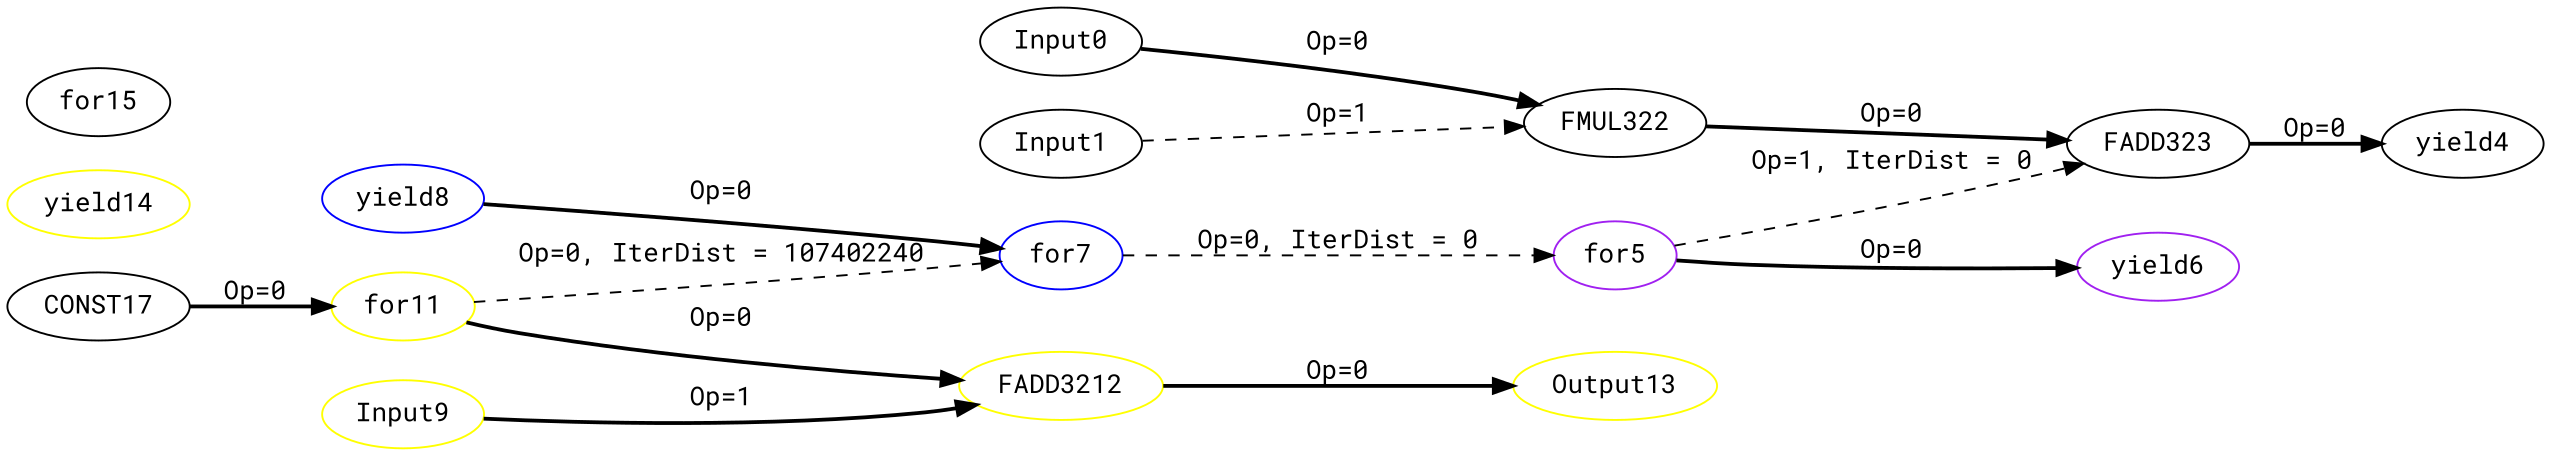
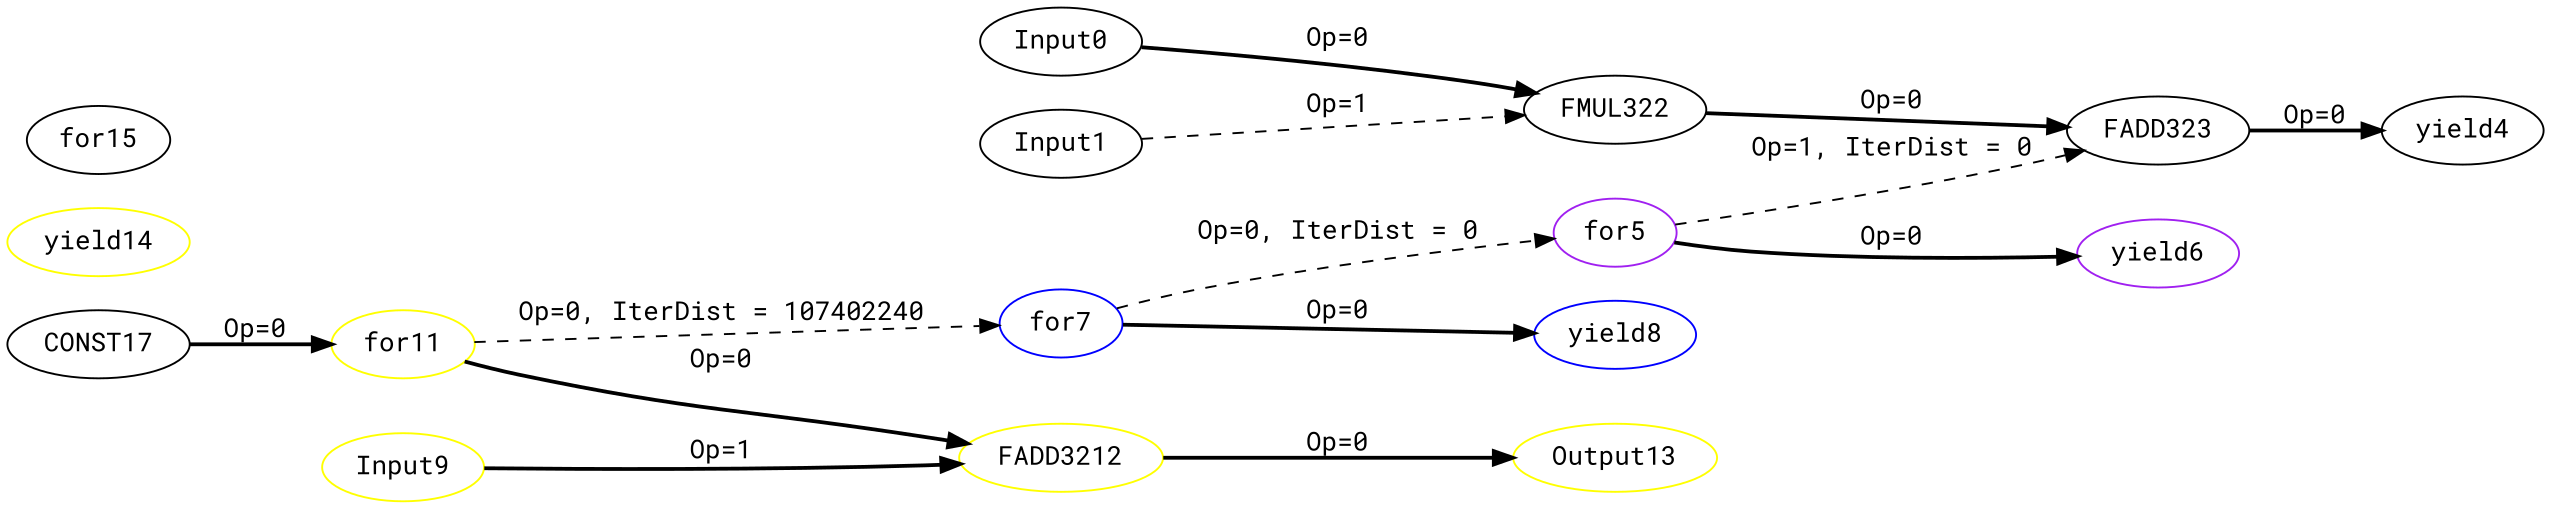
(732, 223) -> (1319, 329)
